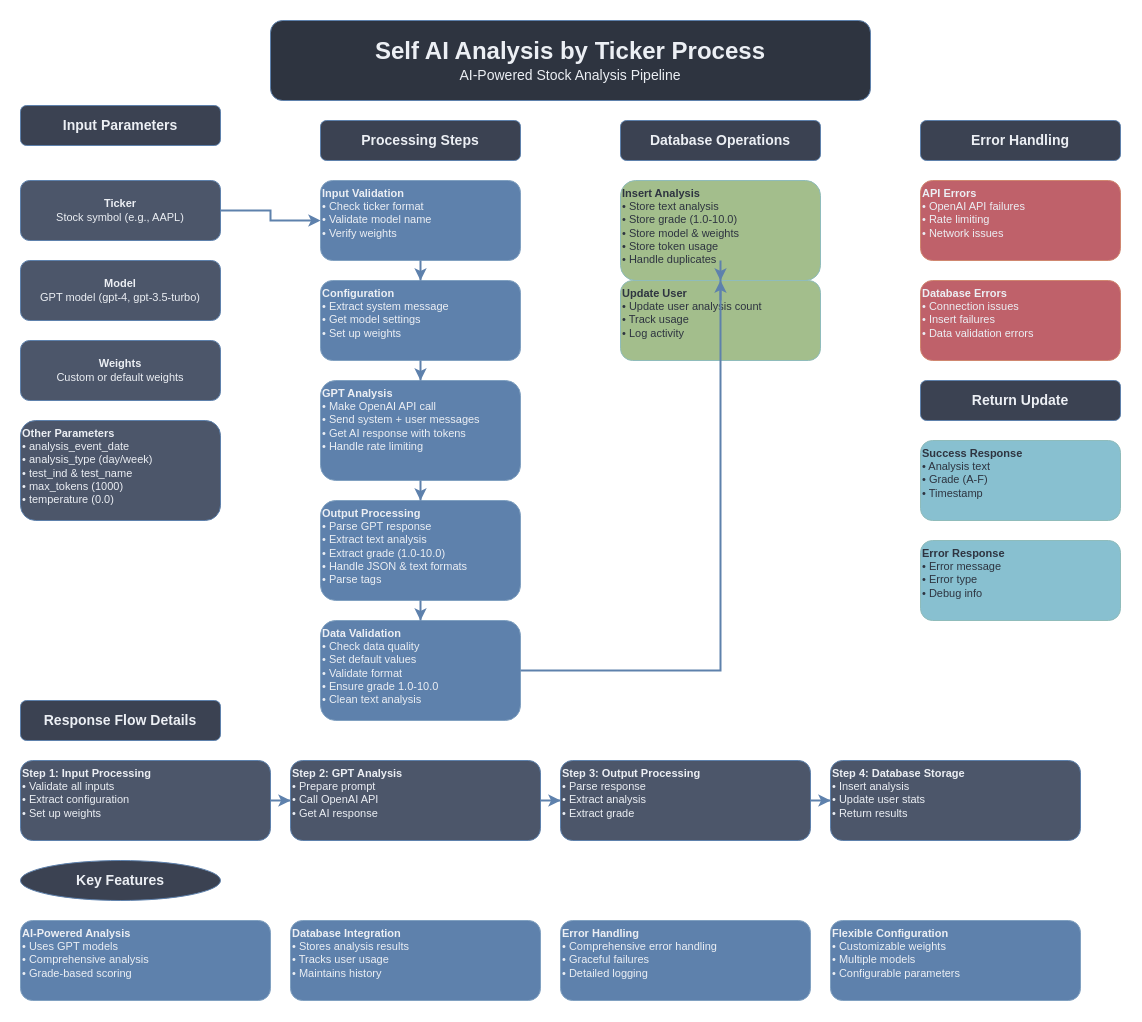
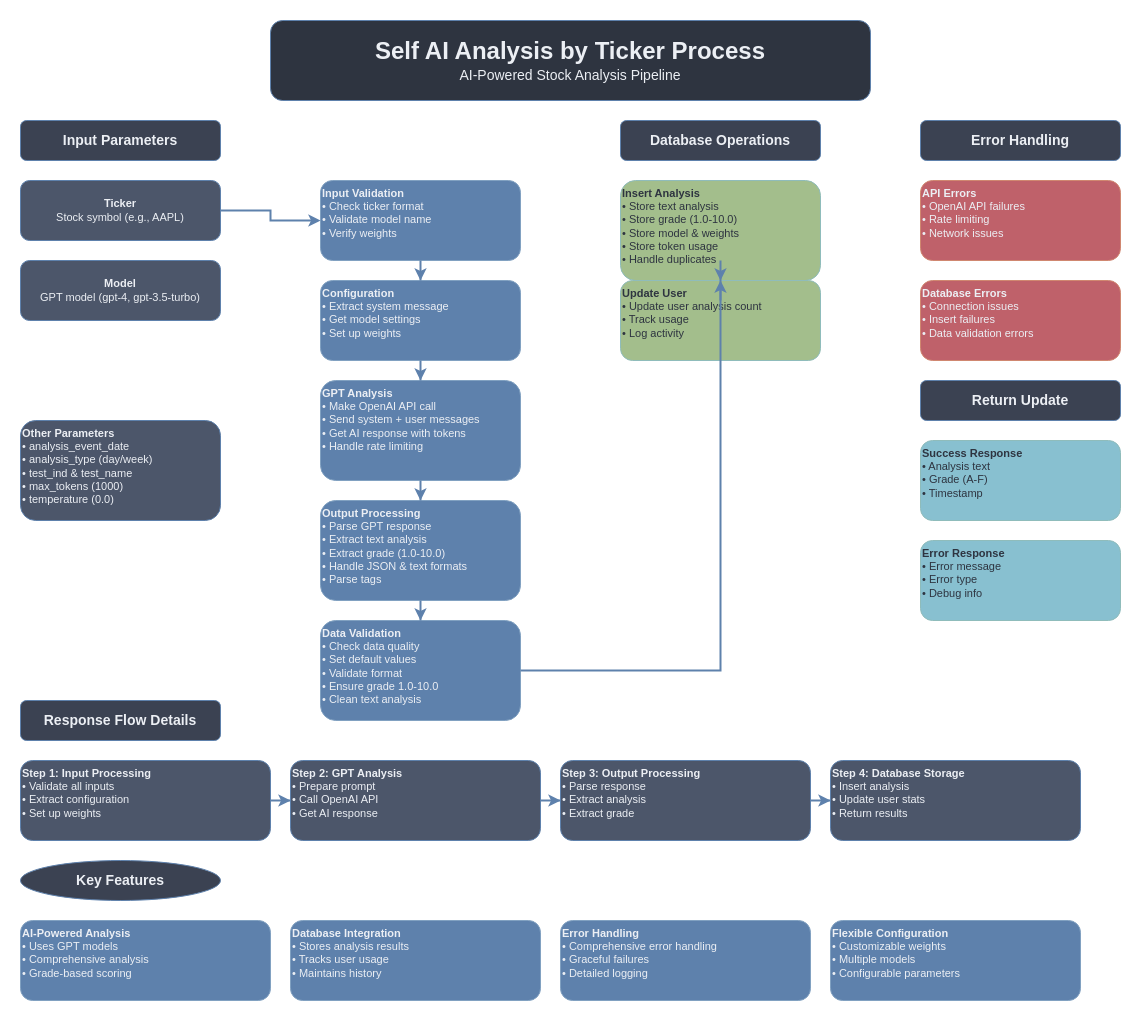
(121, 126) -> (121, 141)
(421, 141) -> none
(121, 371) -> none
